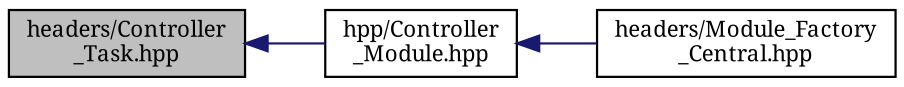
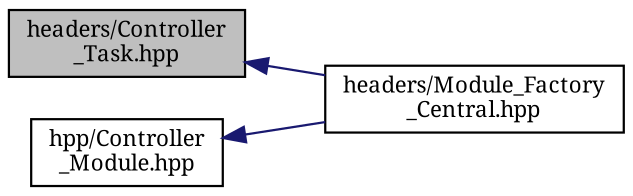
(296, 43) -> (296, 71)
